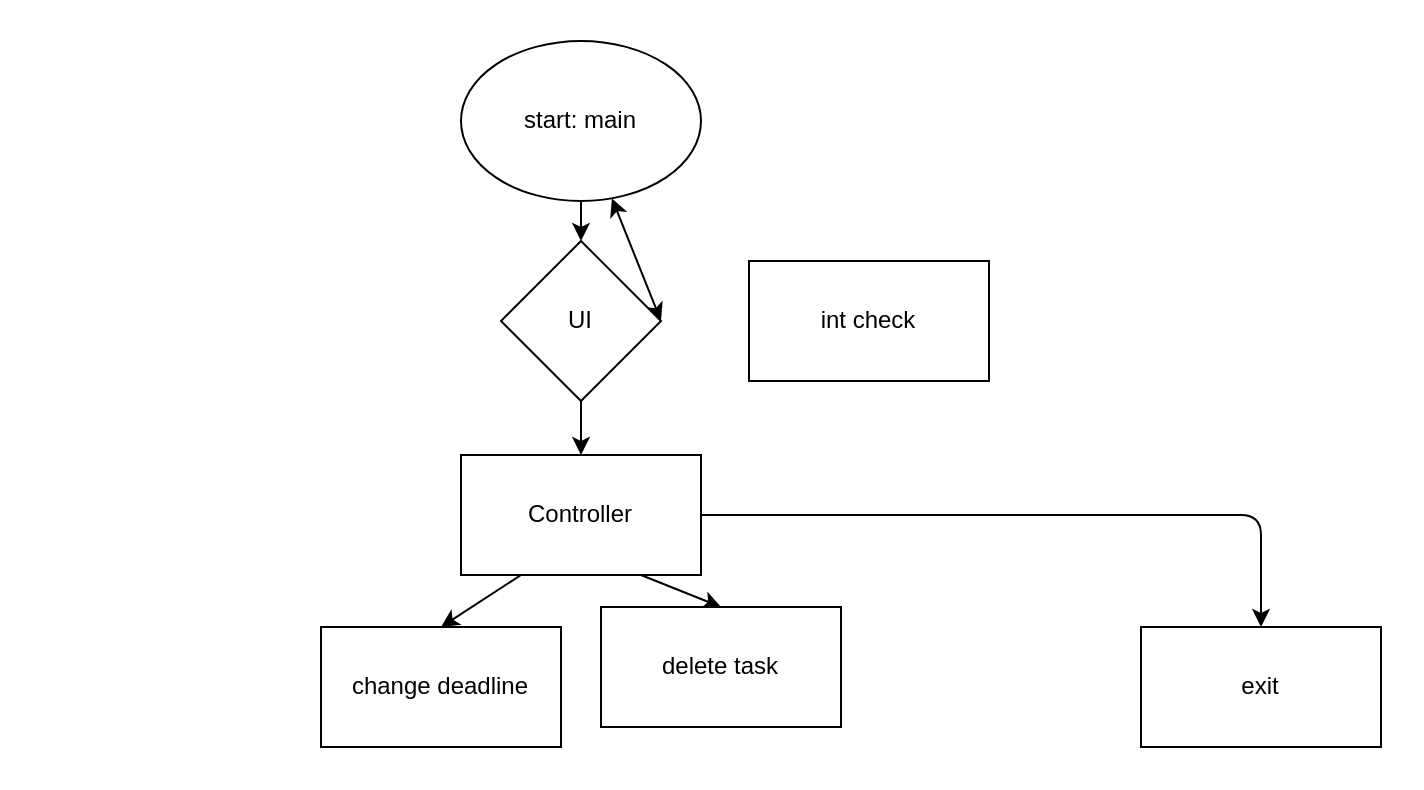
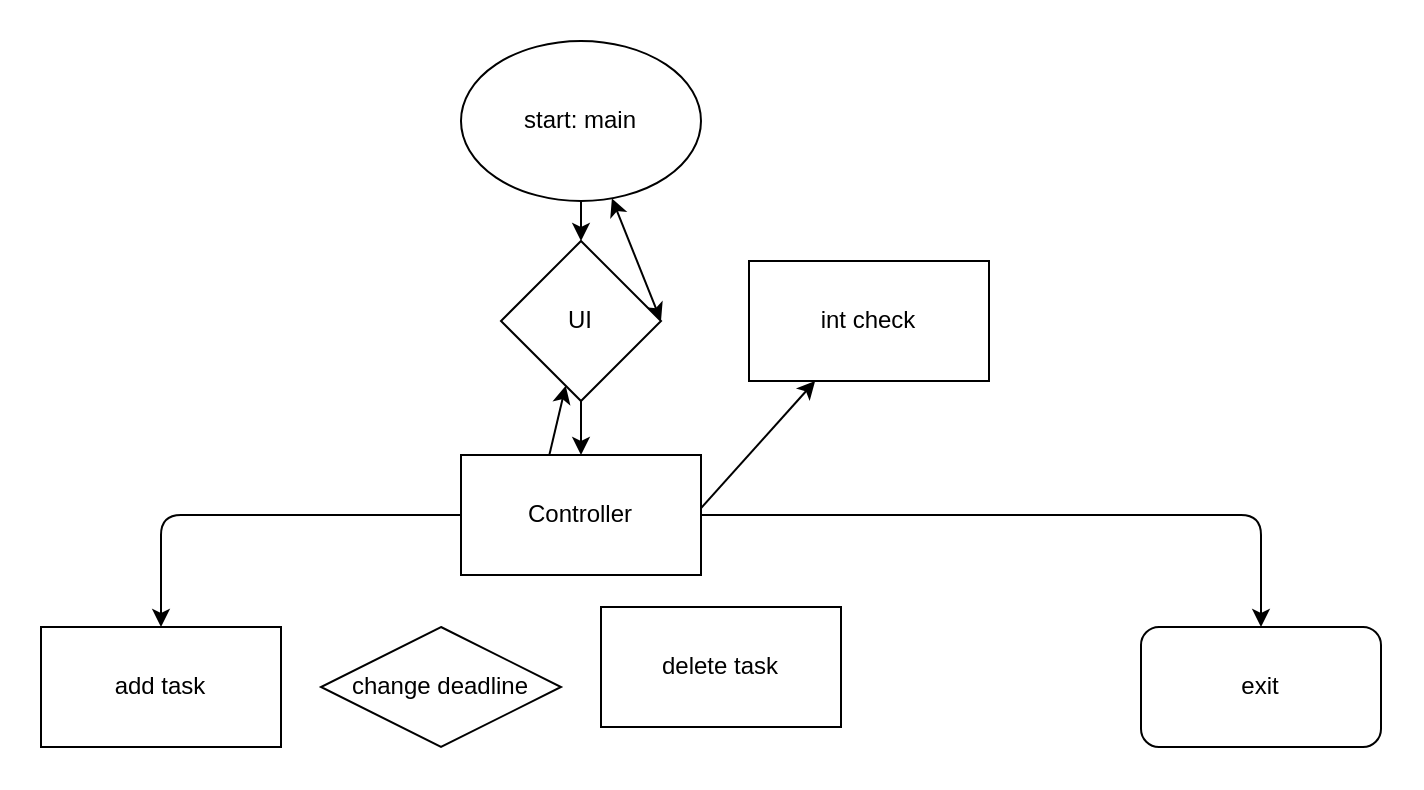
none -> (269, 515)
(675, 588) -> (753, 450)
(486, 598) -> (556, 426)
none -> (161, 687)
(441, 687) -> (441, 687)
(1261, 687) -> (1261, 687)
